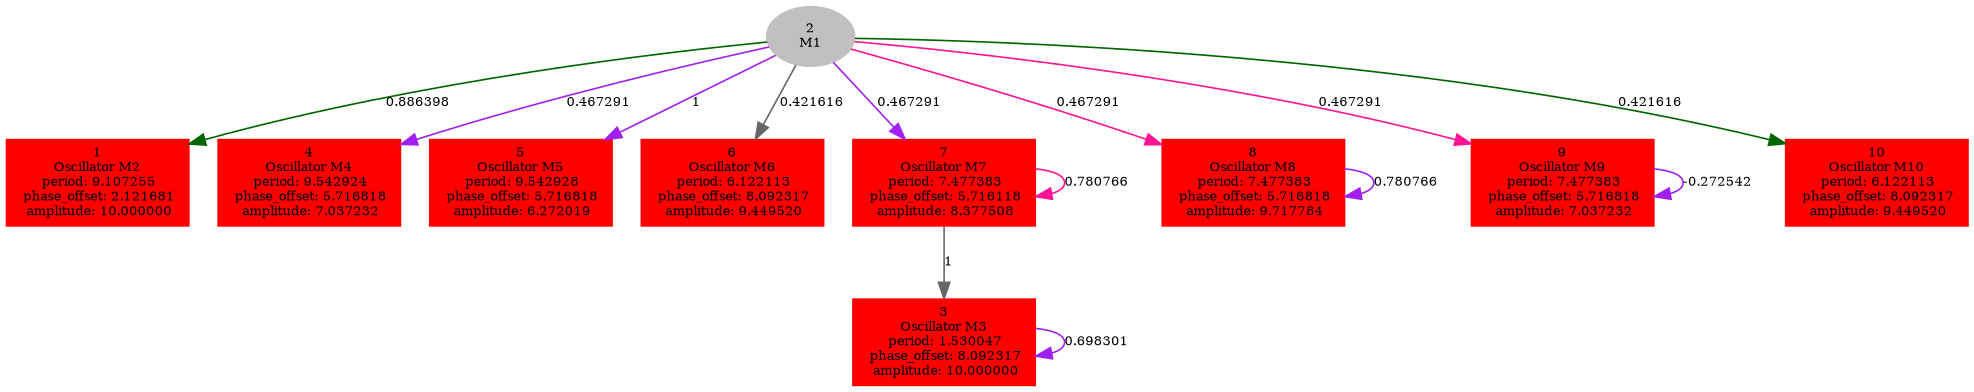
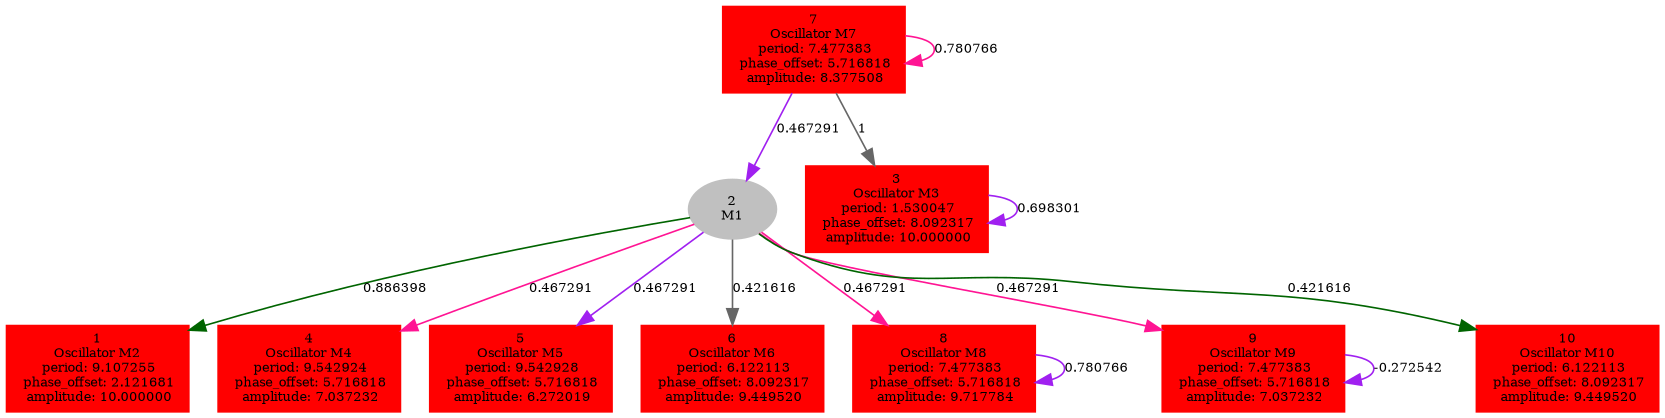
(592, 89) -> (555, 274)
(864, 95) -> (773, 129)
(698, 103) -> (667, 289)
(944, 197) -> (814, 63)
